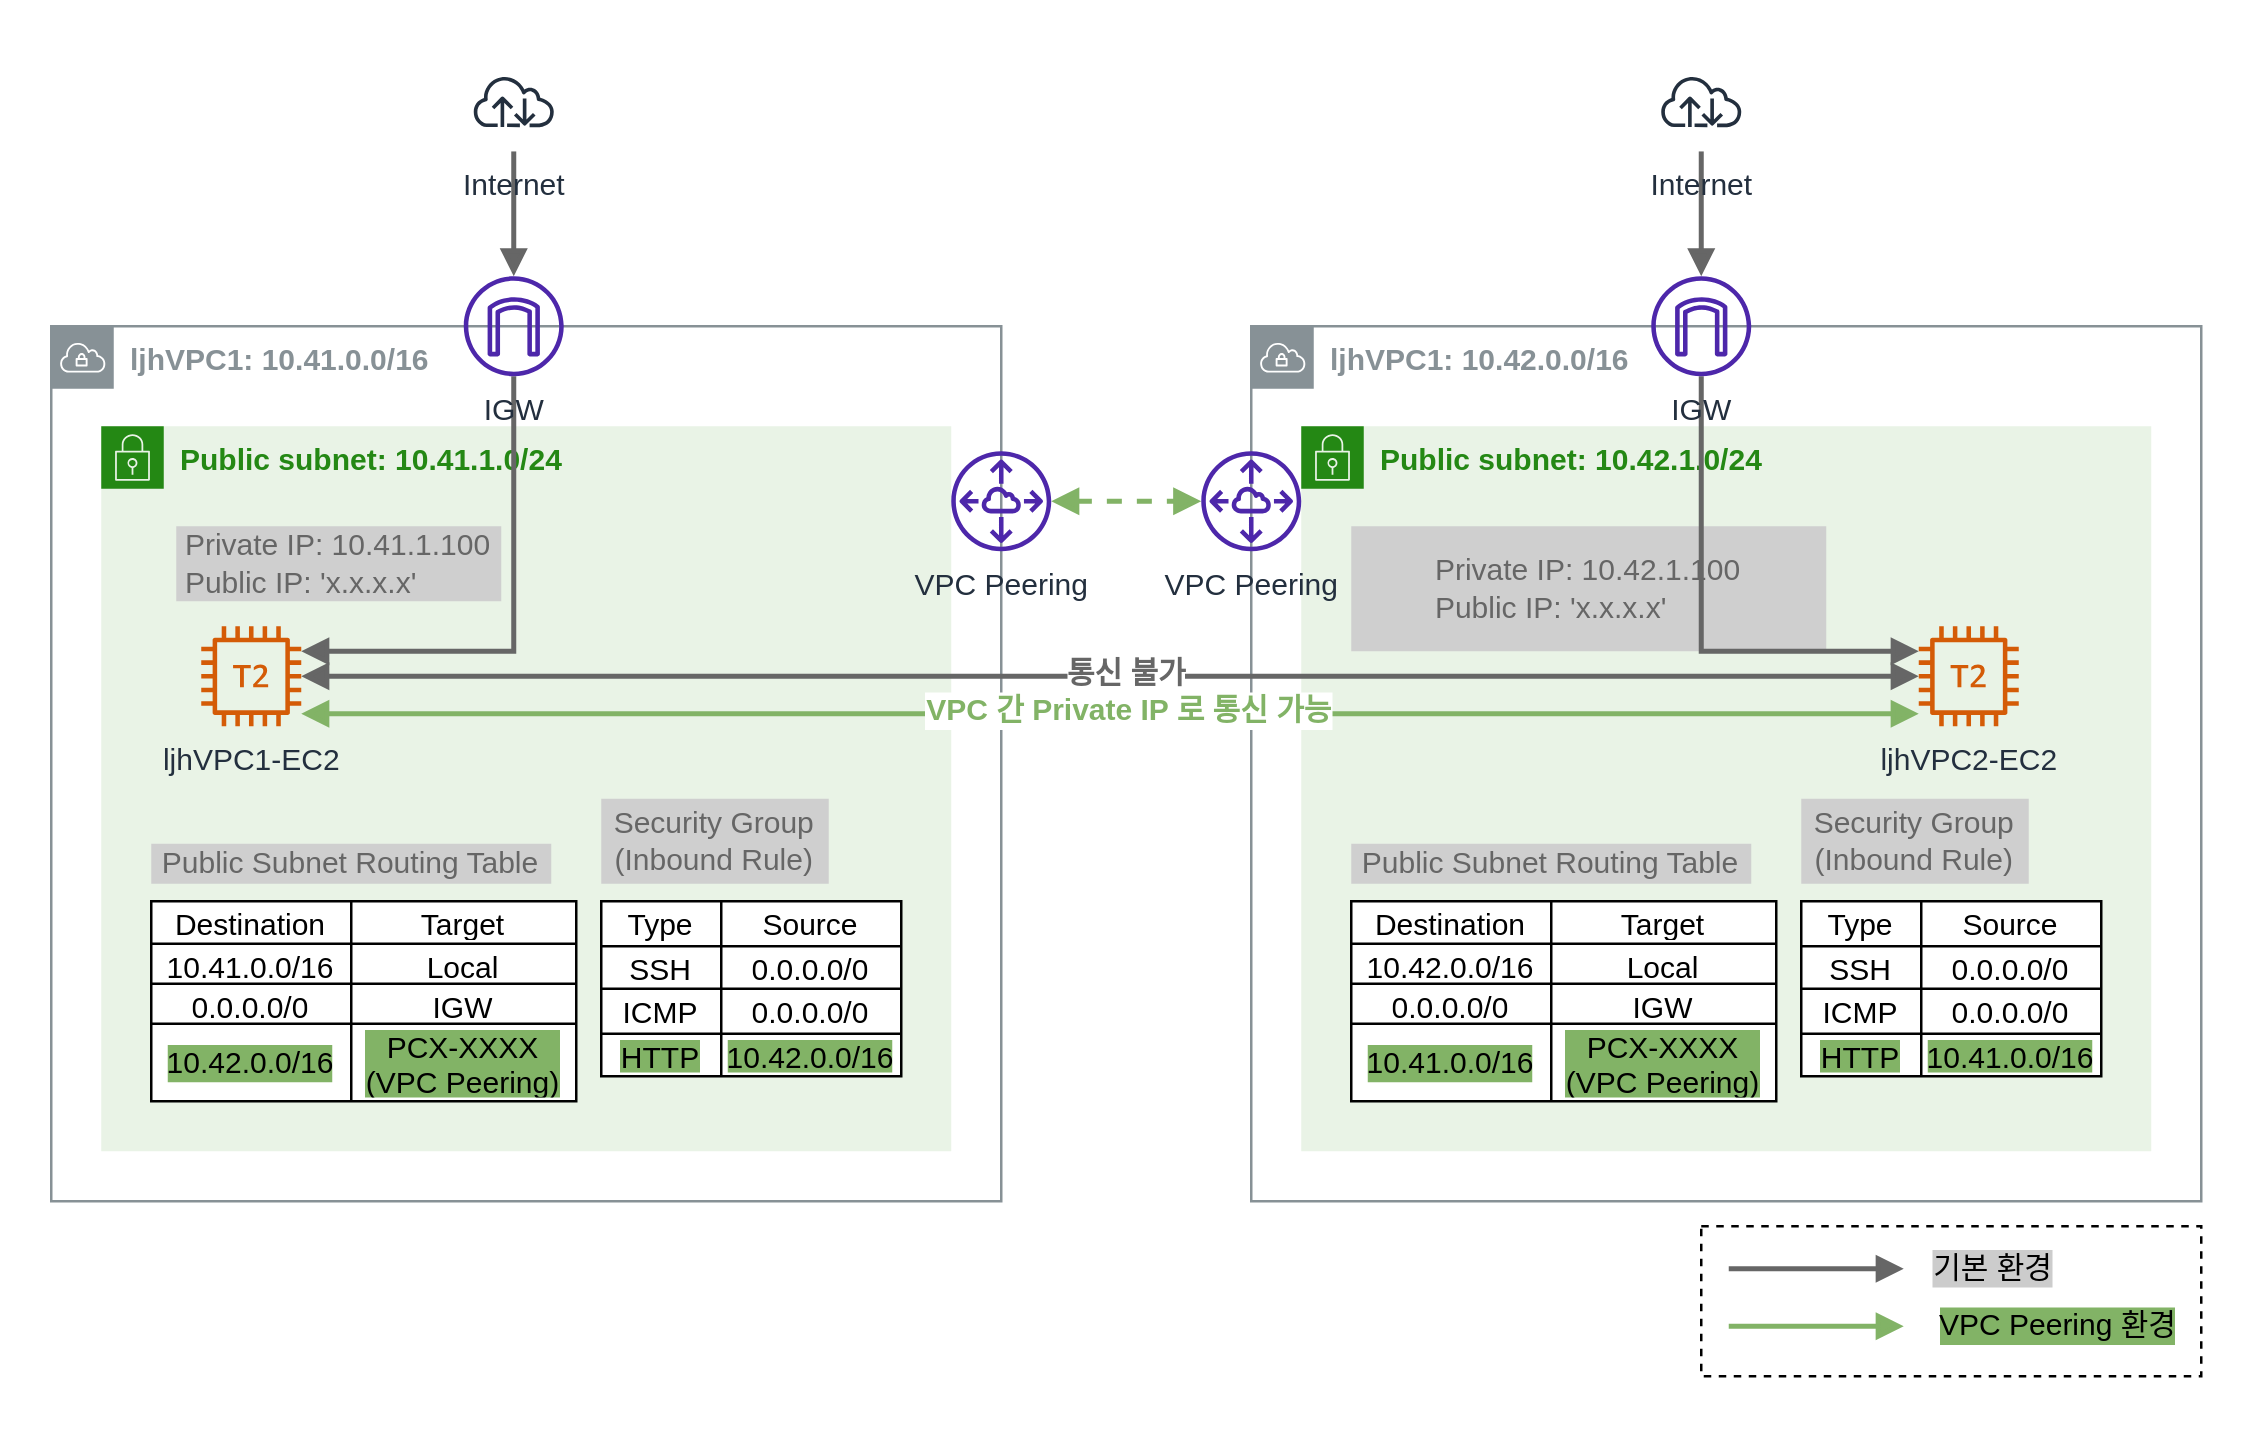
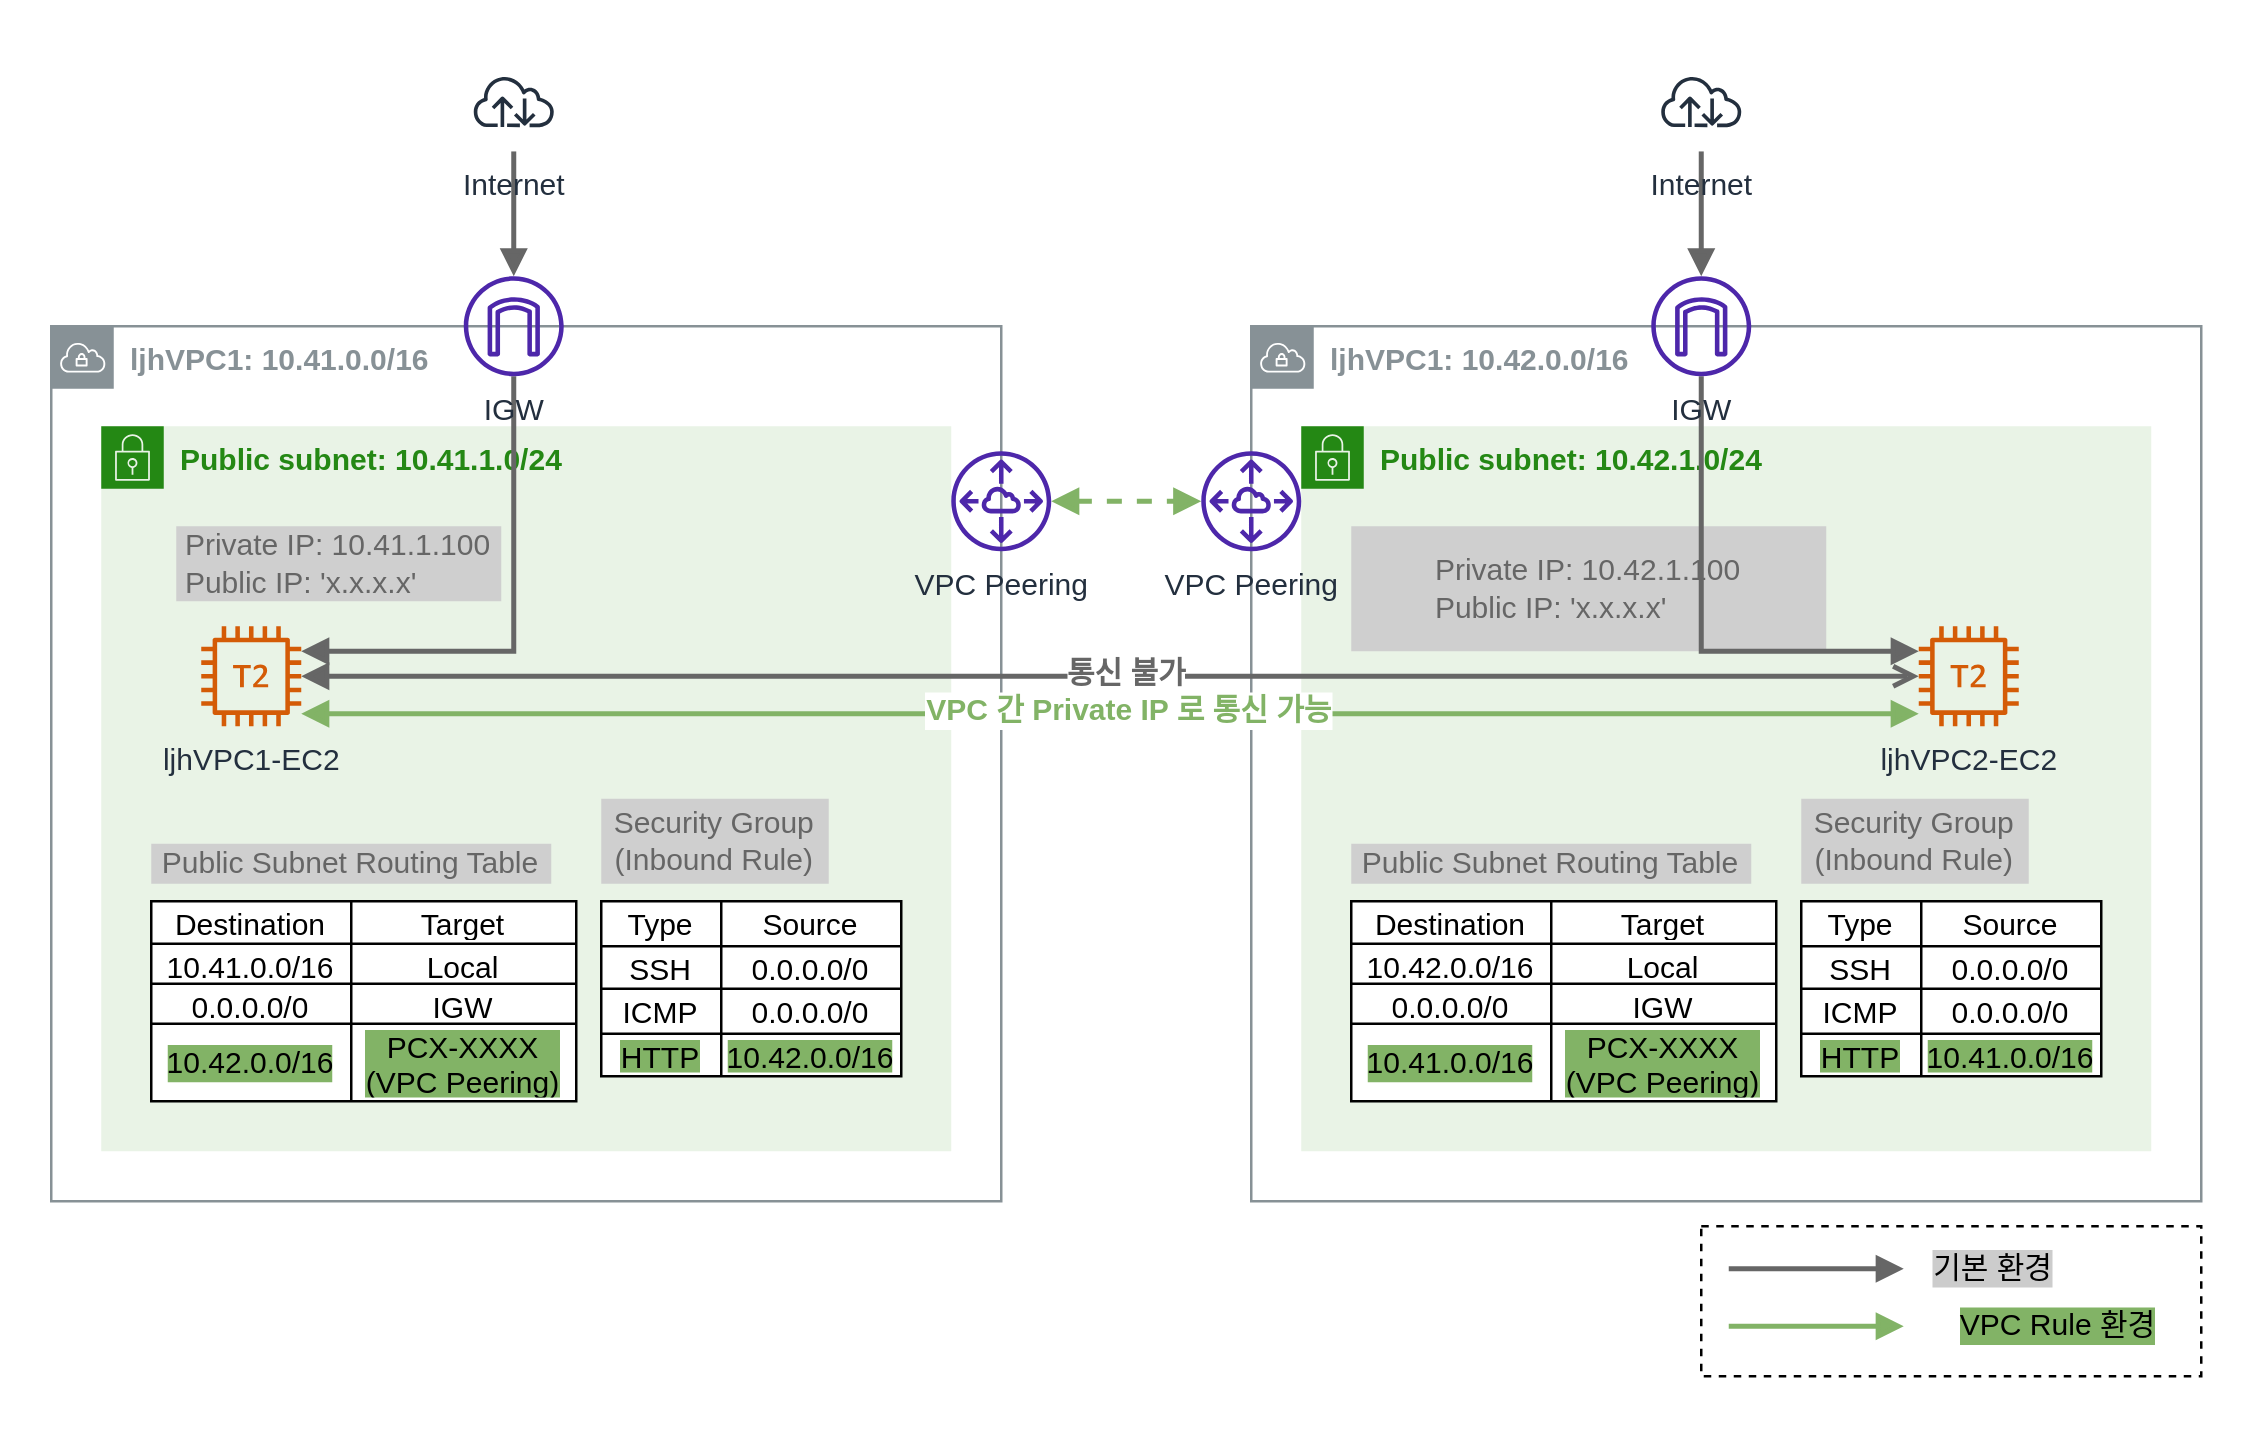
(1891, 676) -> (1896, 676)
(2059, 1326) -> (2059, 1326)
